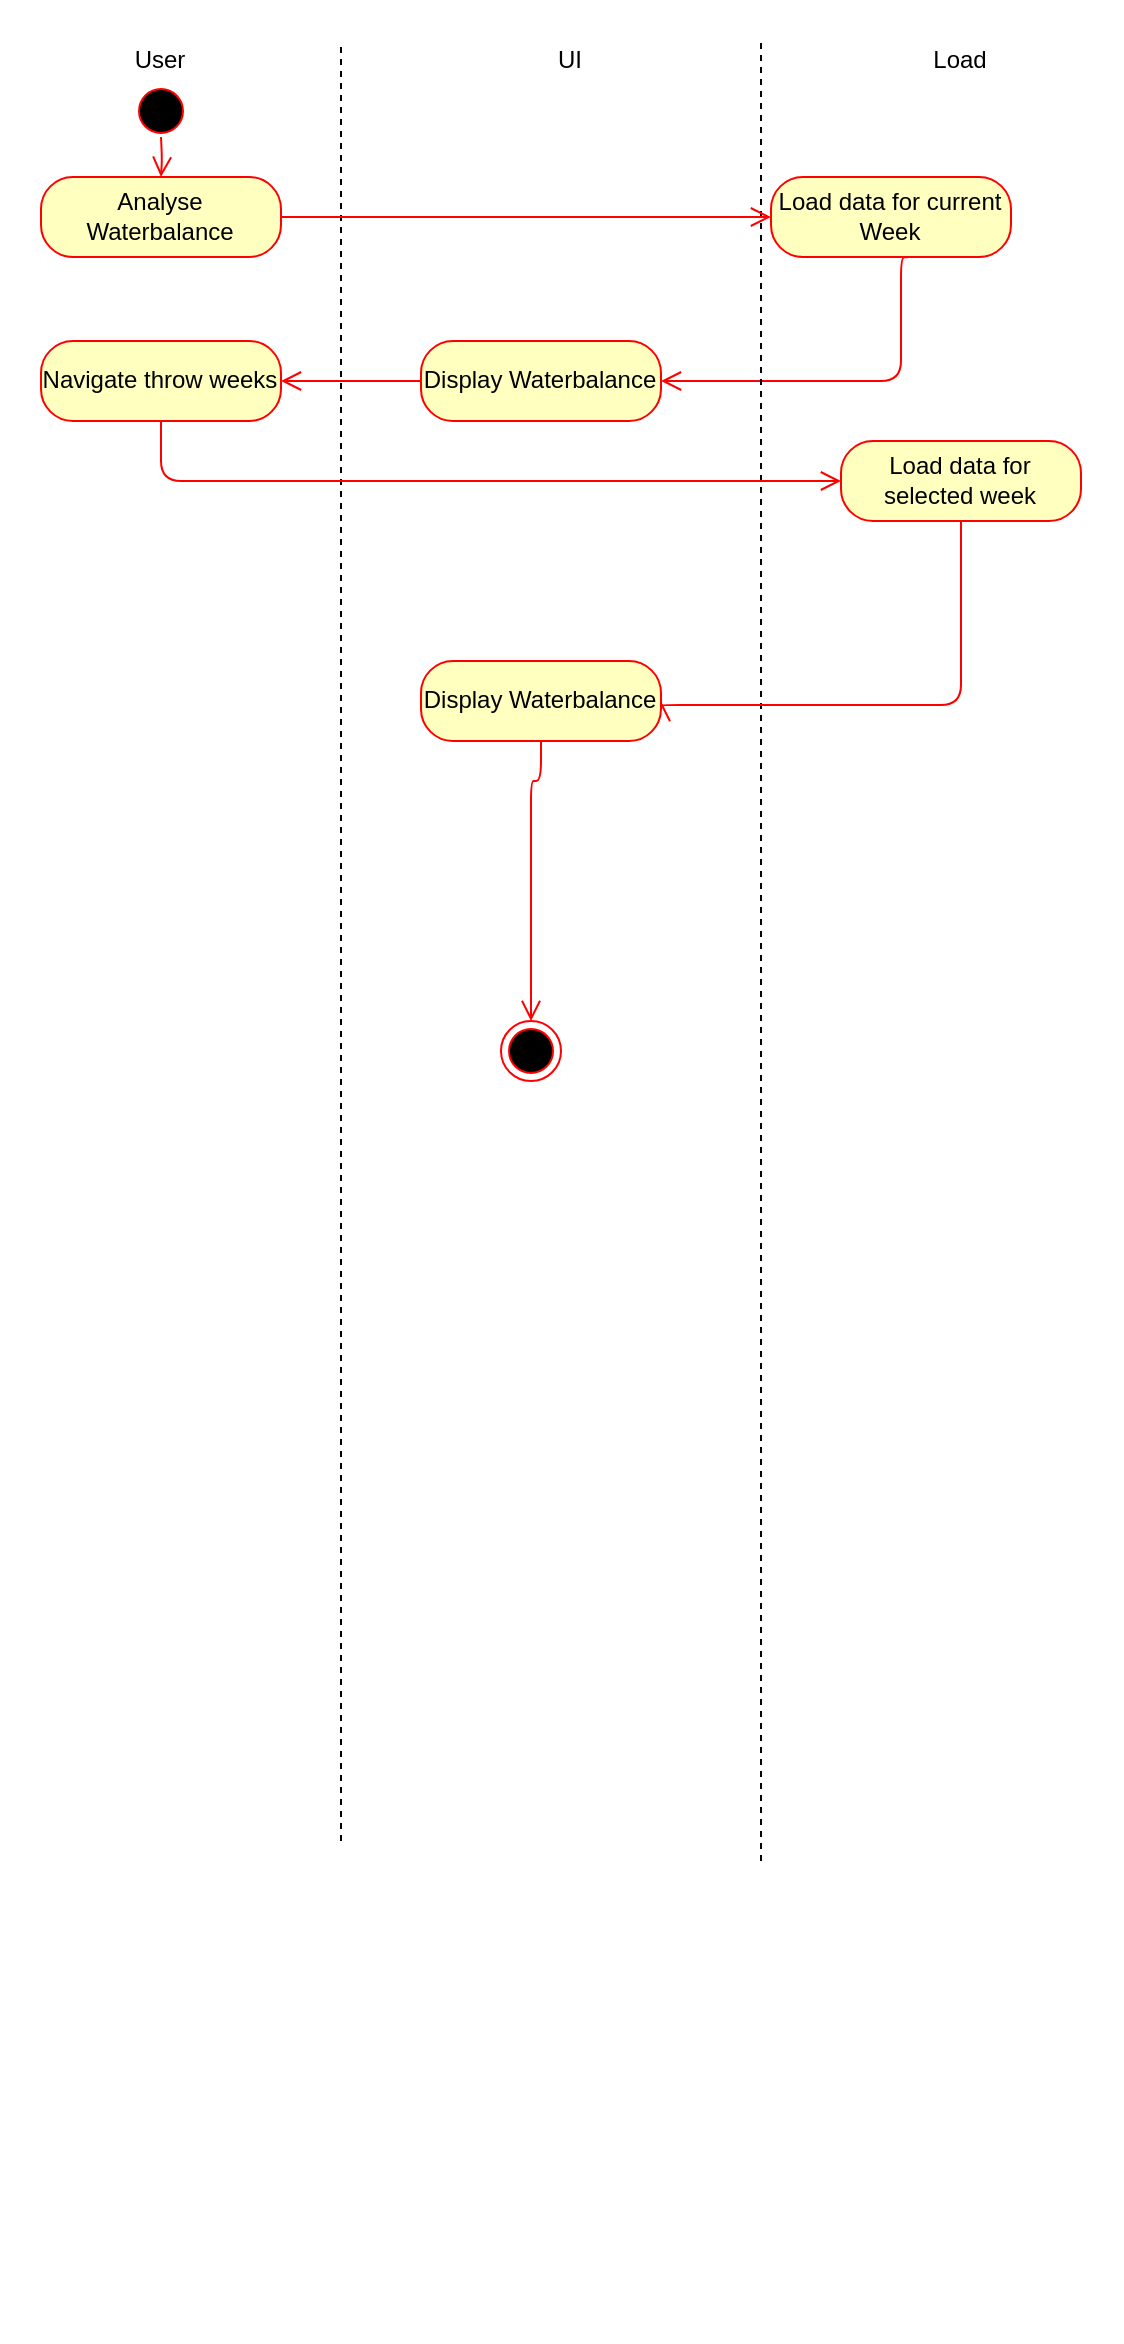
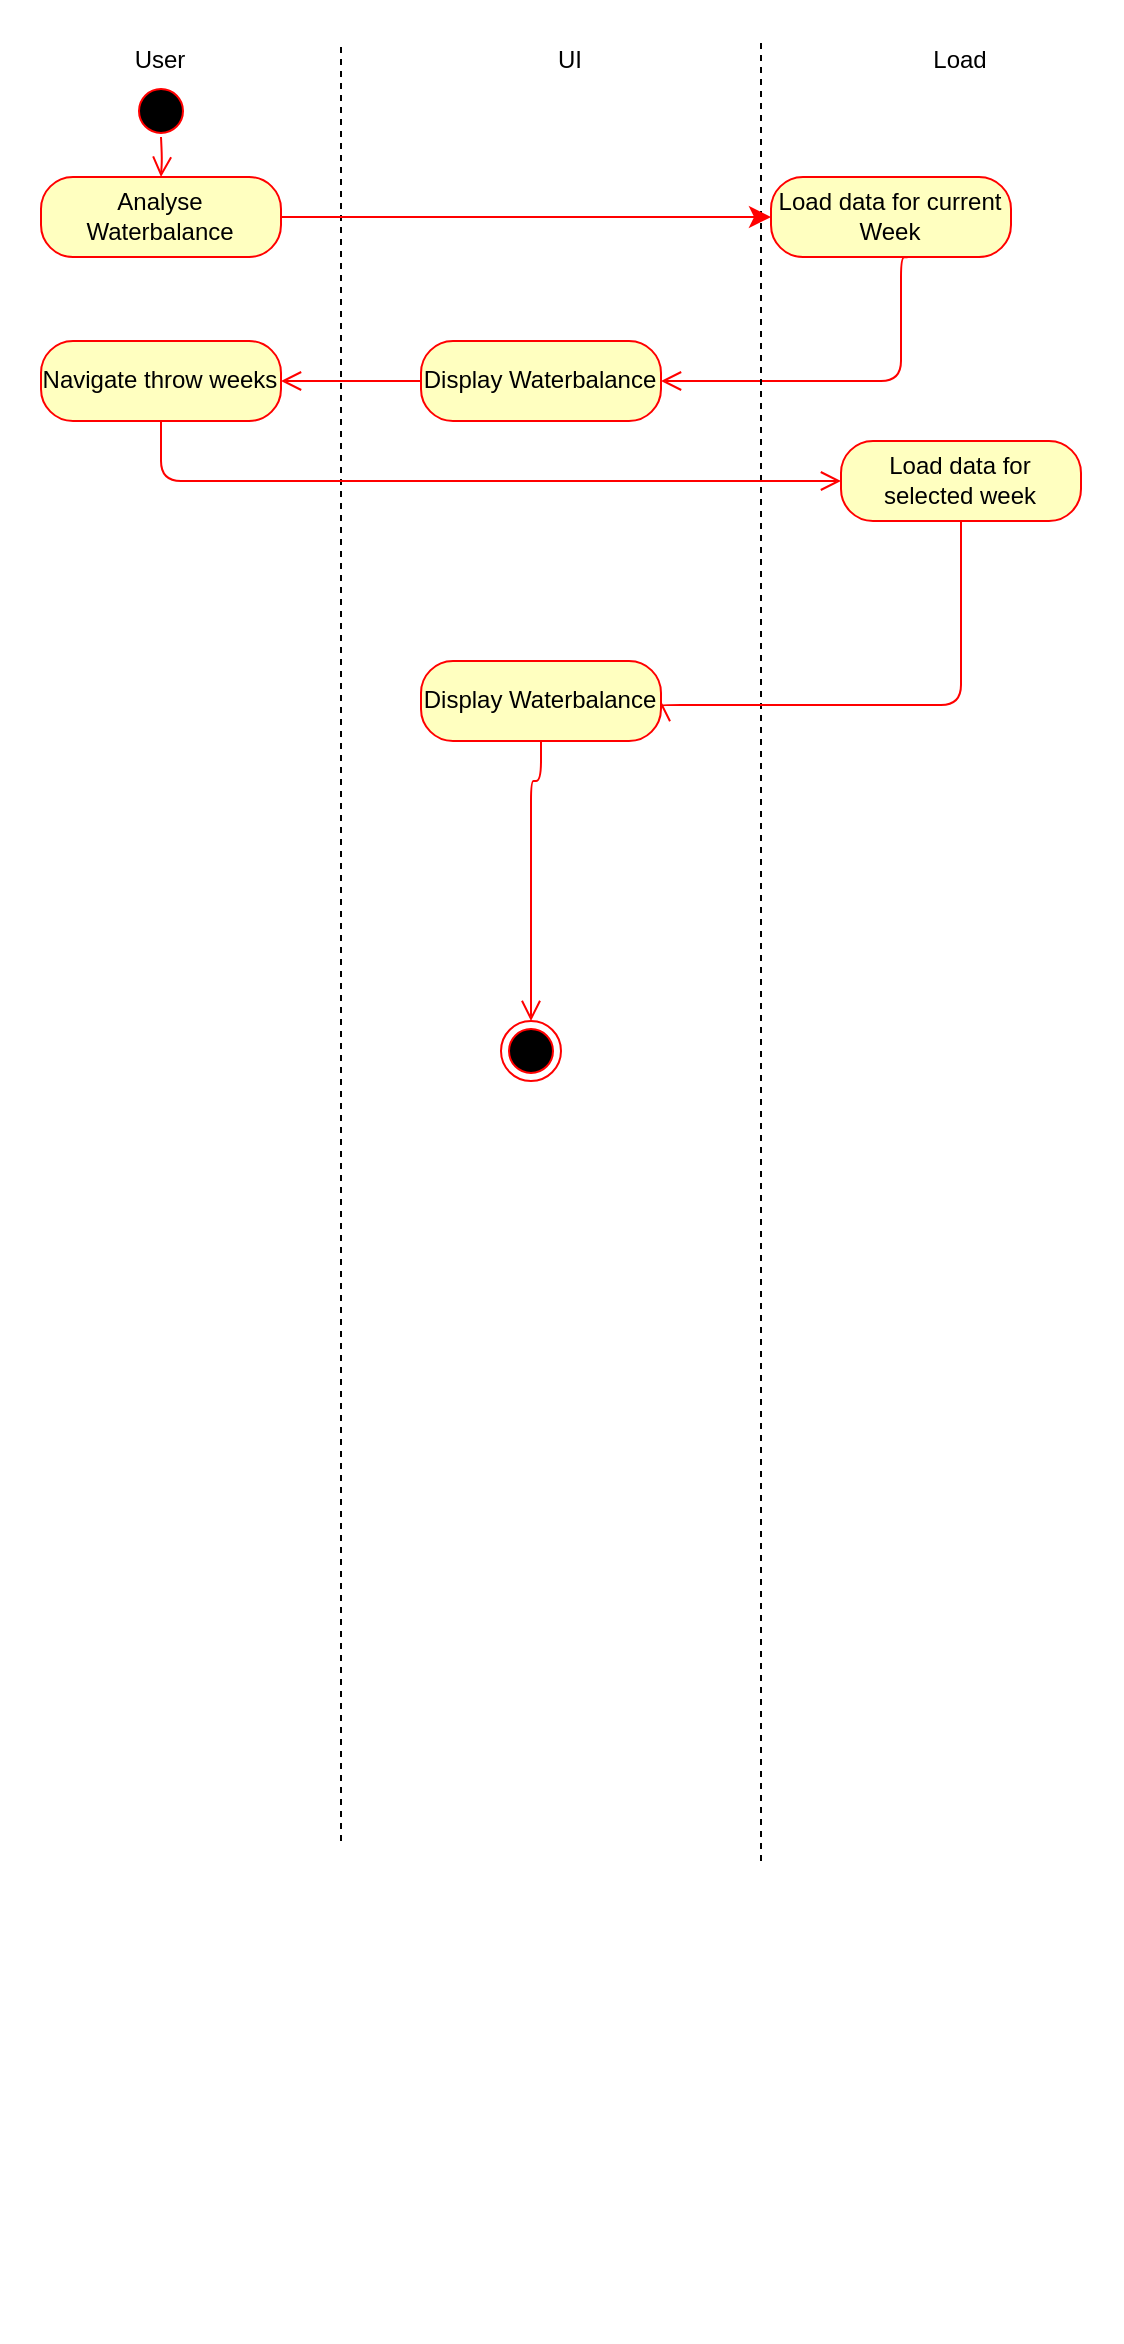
(757, 217) -> (753, 217)
